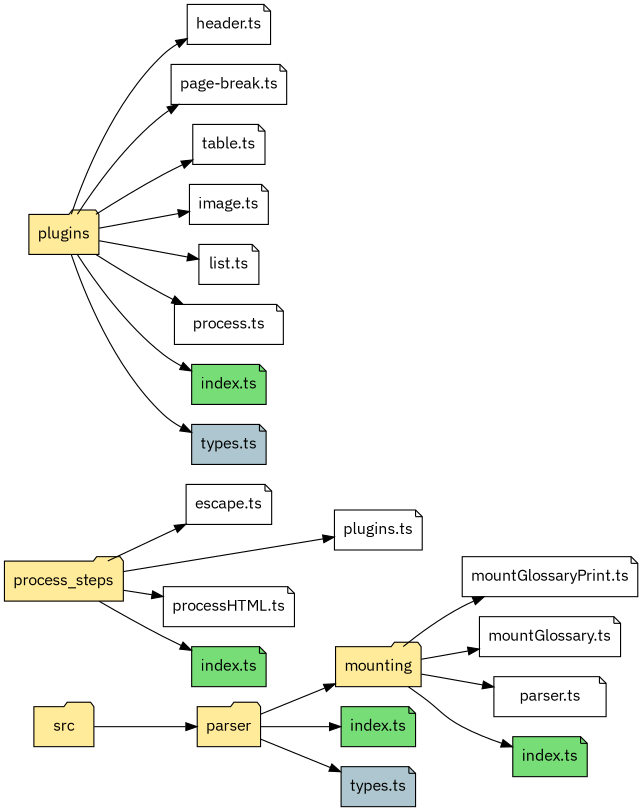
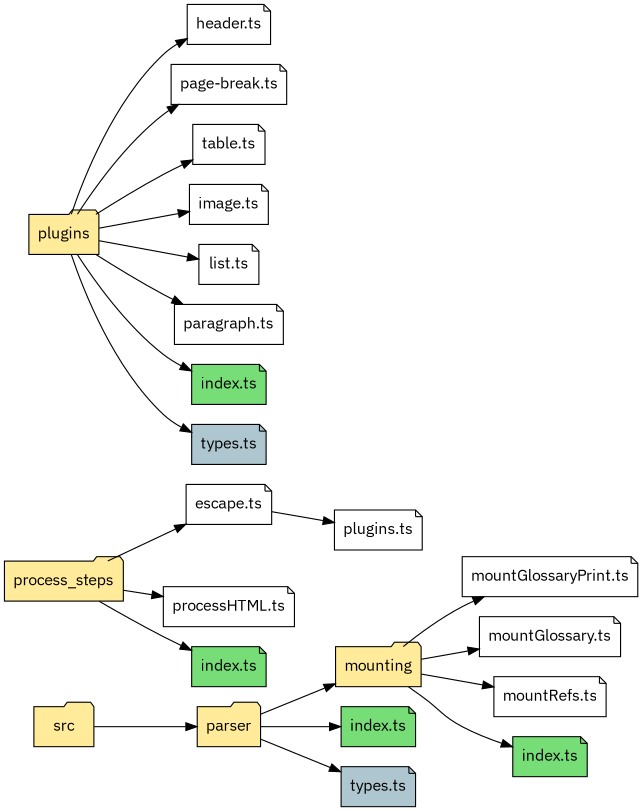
(229, 324) -> (229, 324)
(223, 555) -> (297, 516)
(550, 697) -> (550, 697)
